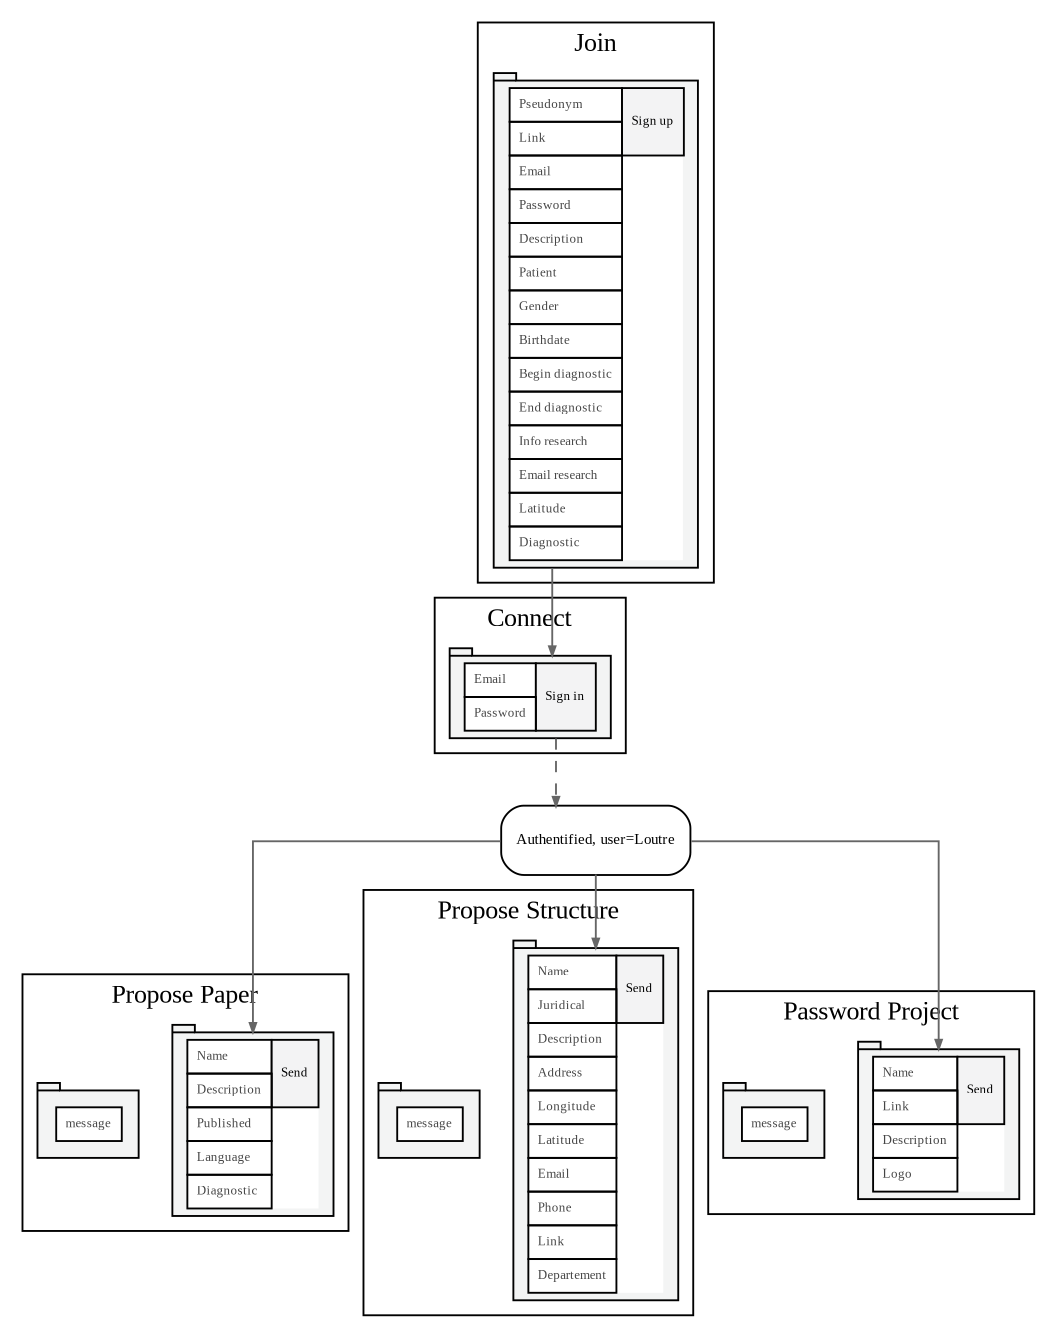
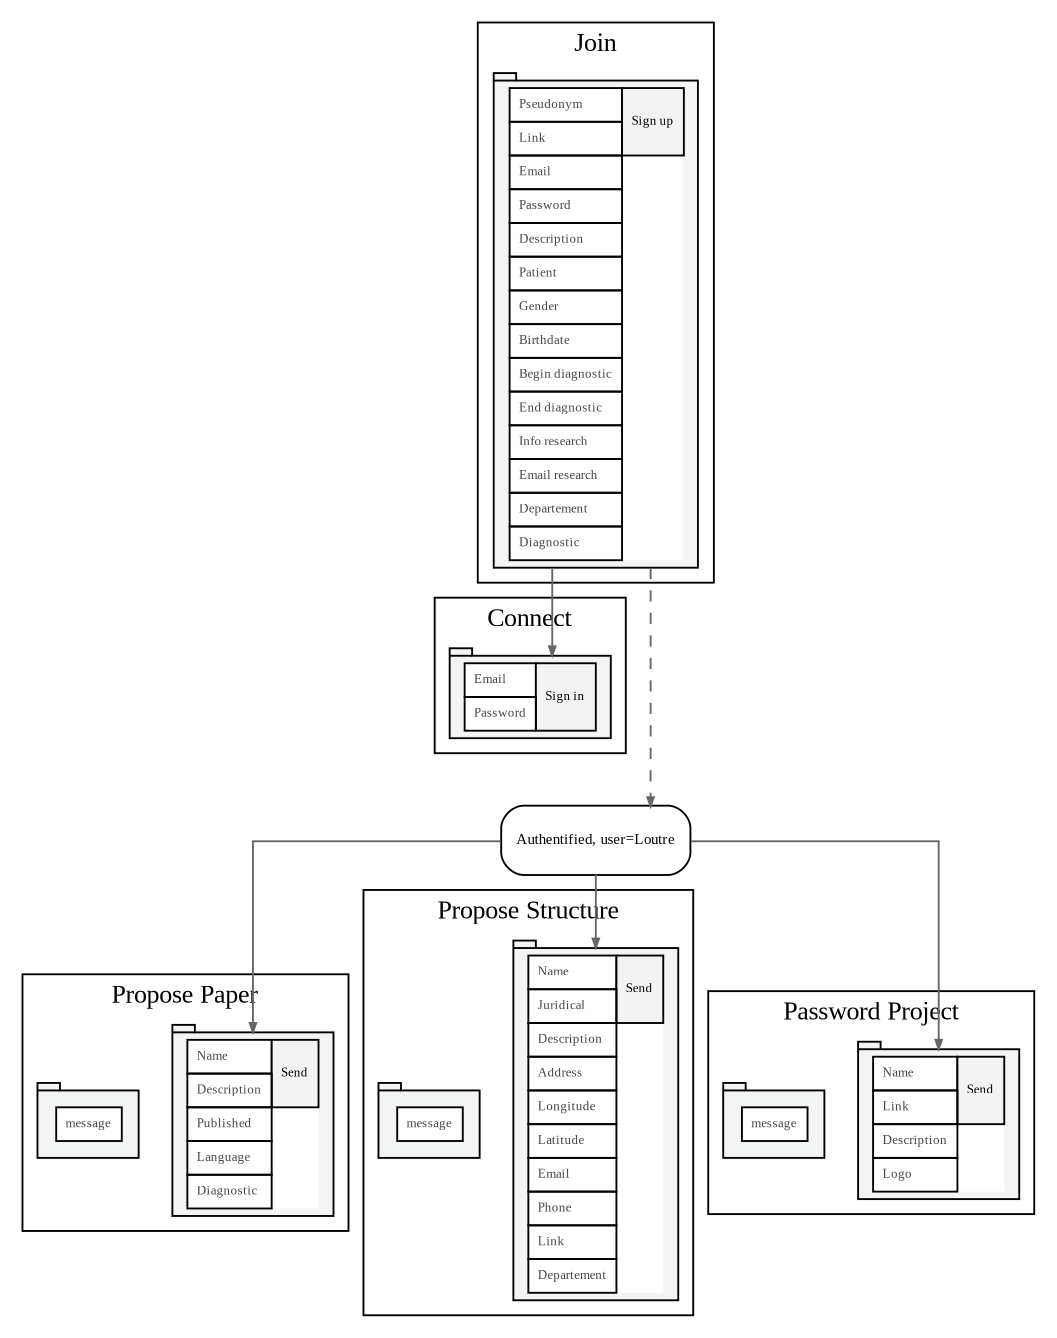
(542, 509) -> (554, 509)
(556, 768) -> (651, 683)
